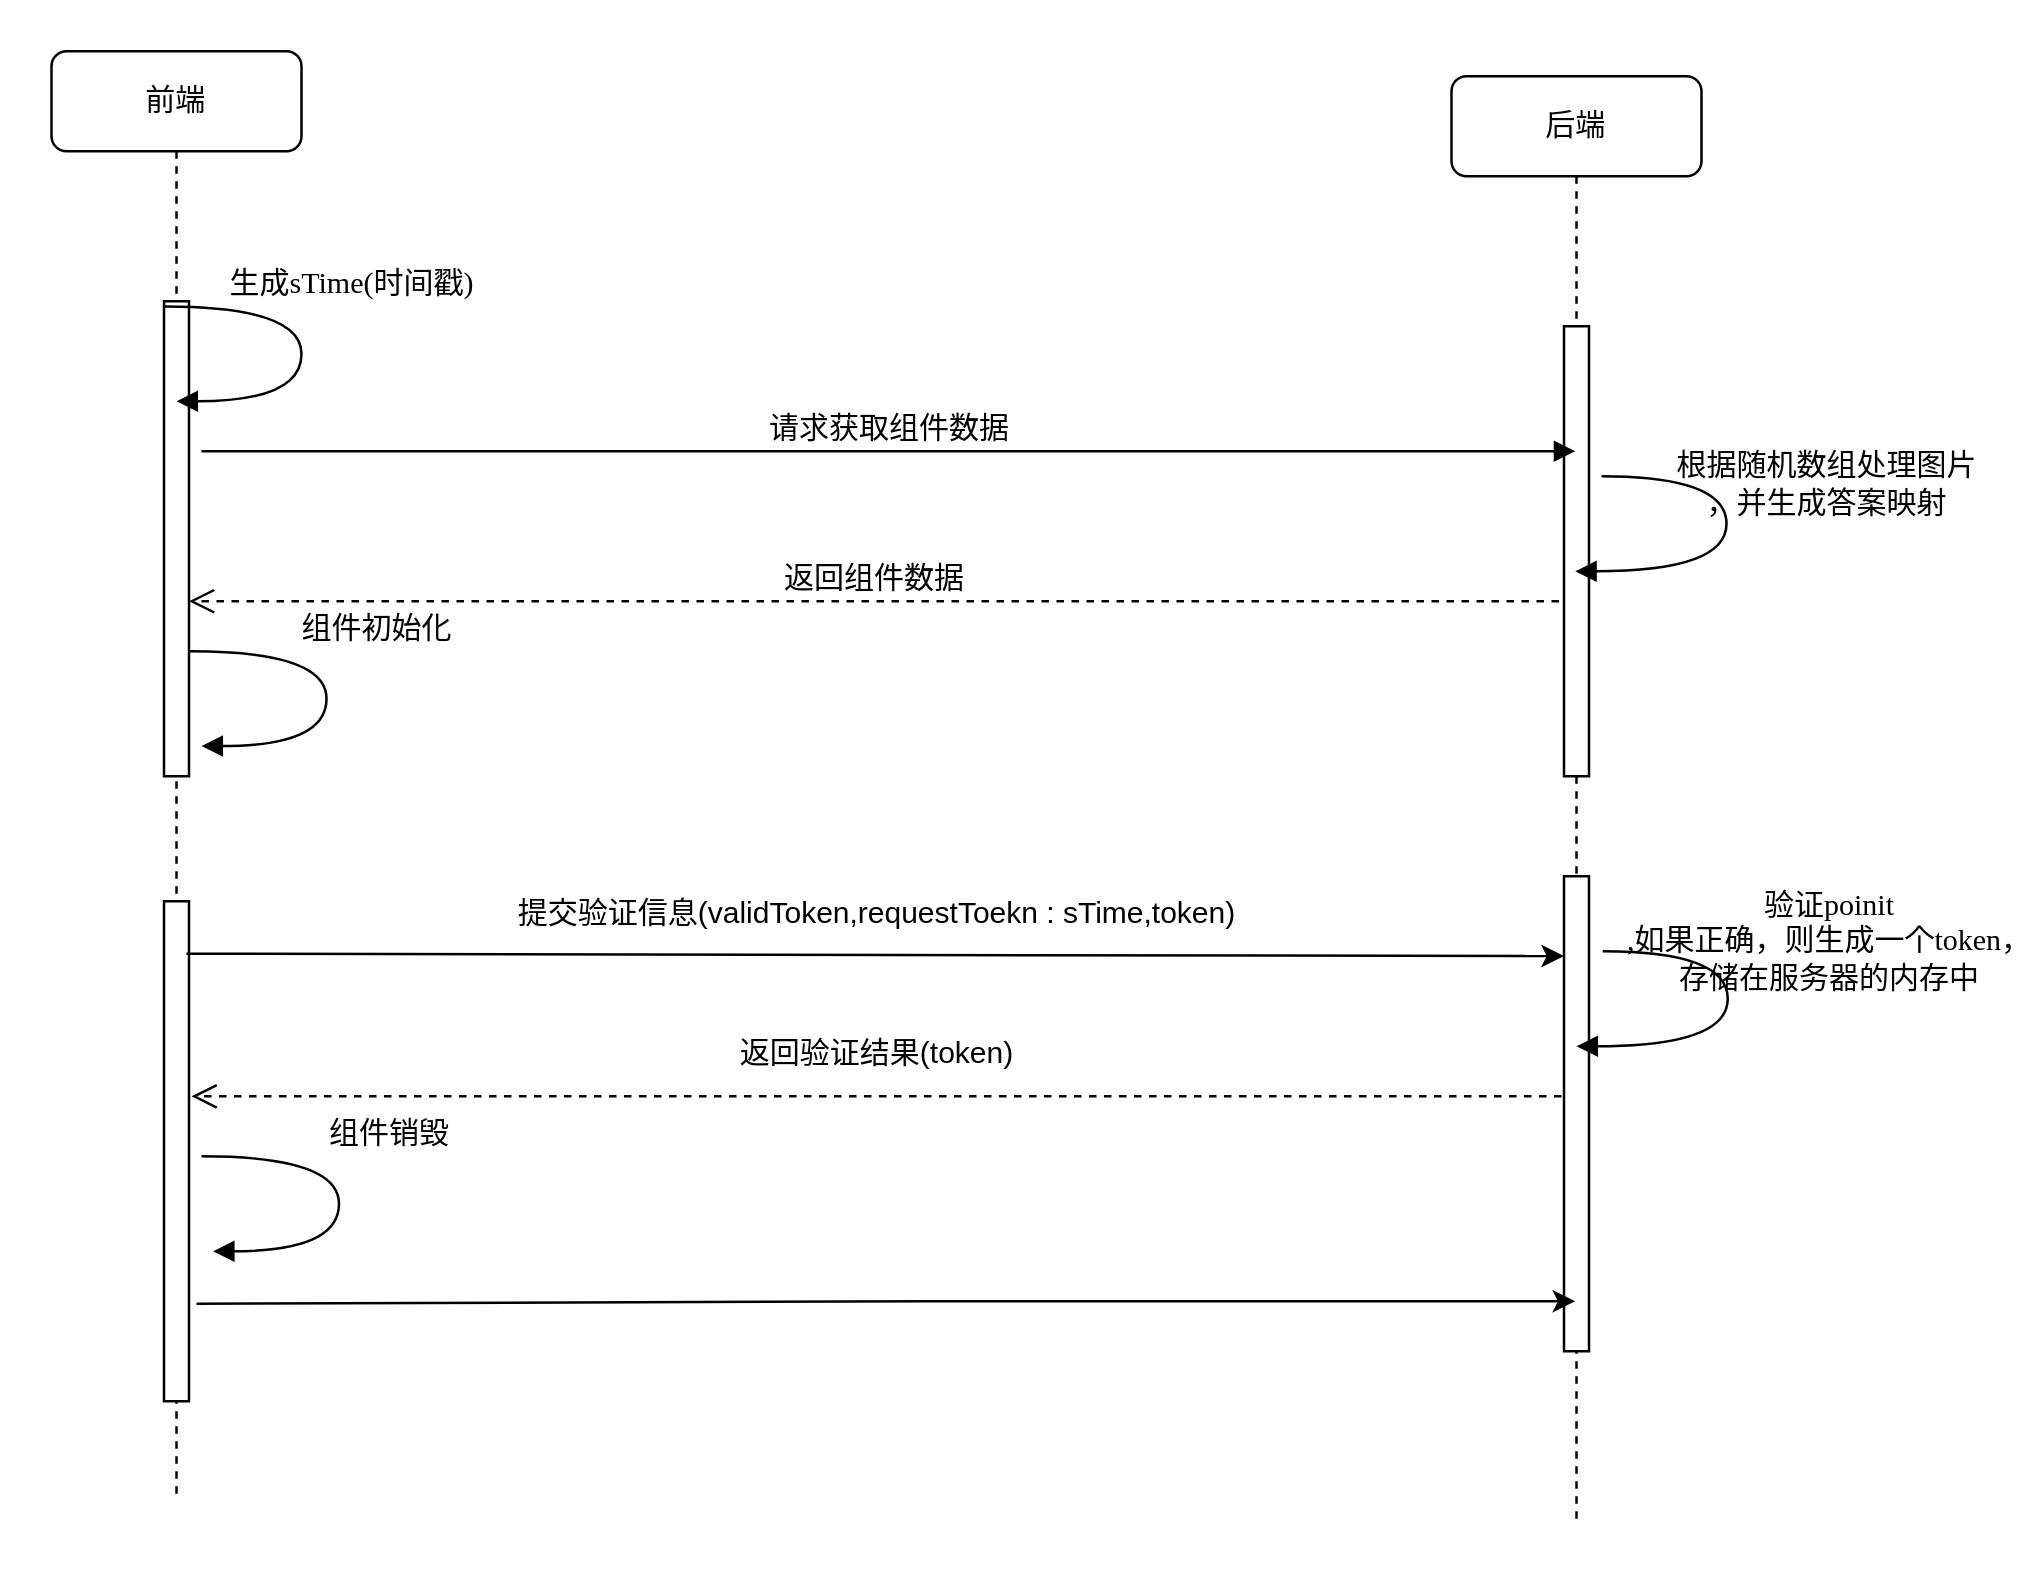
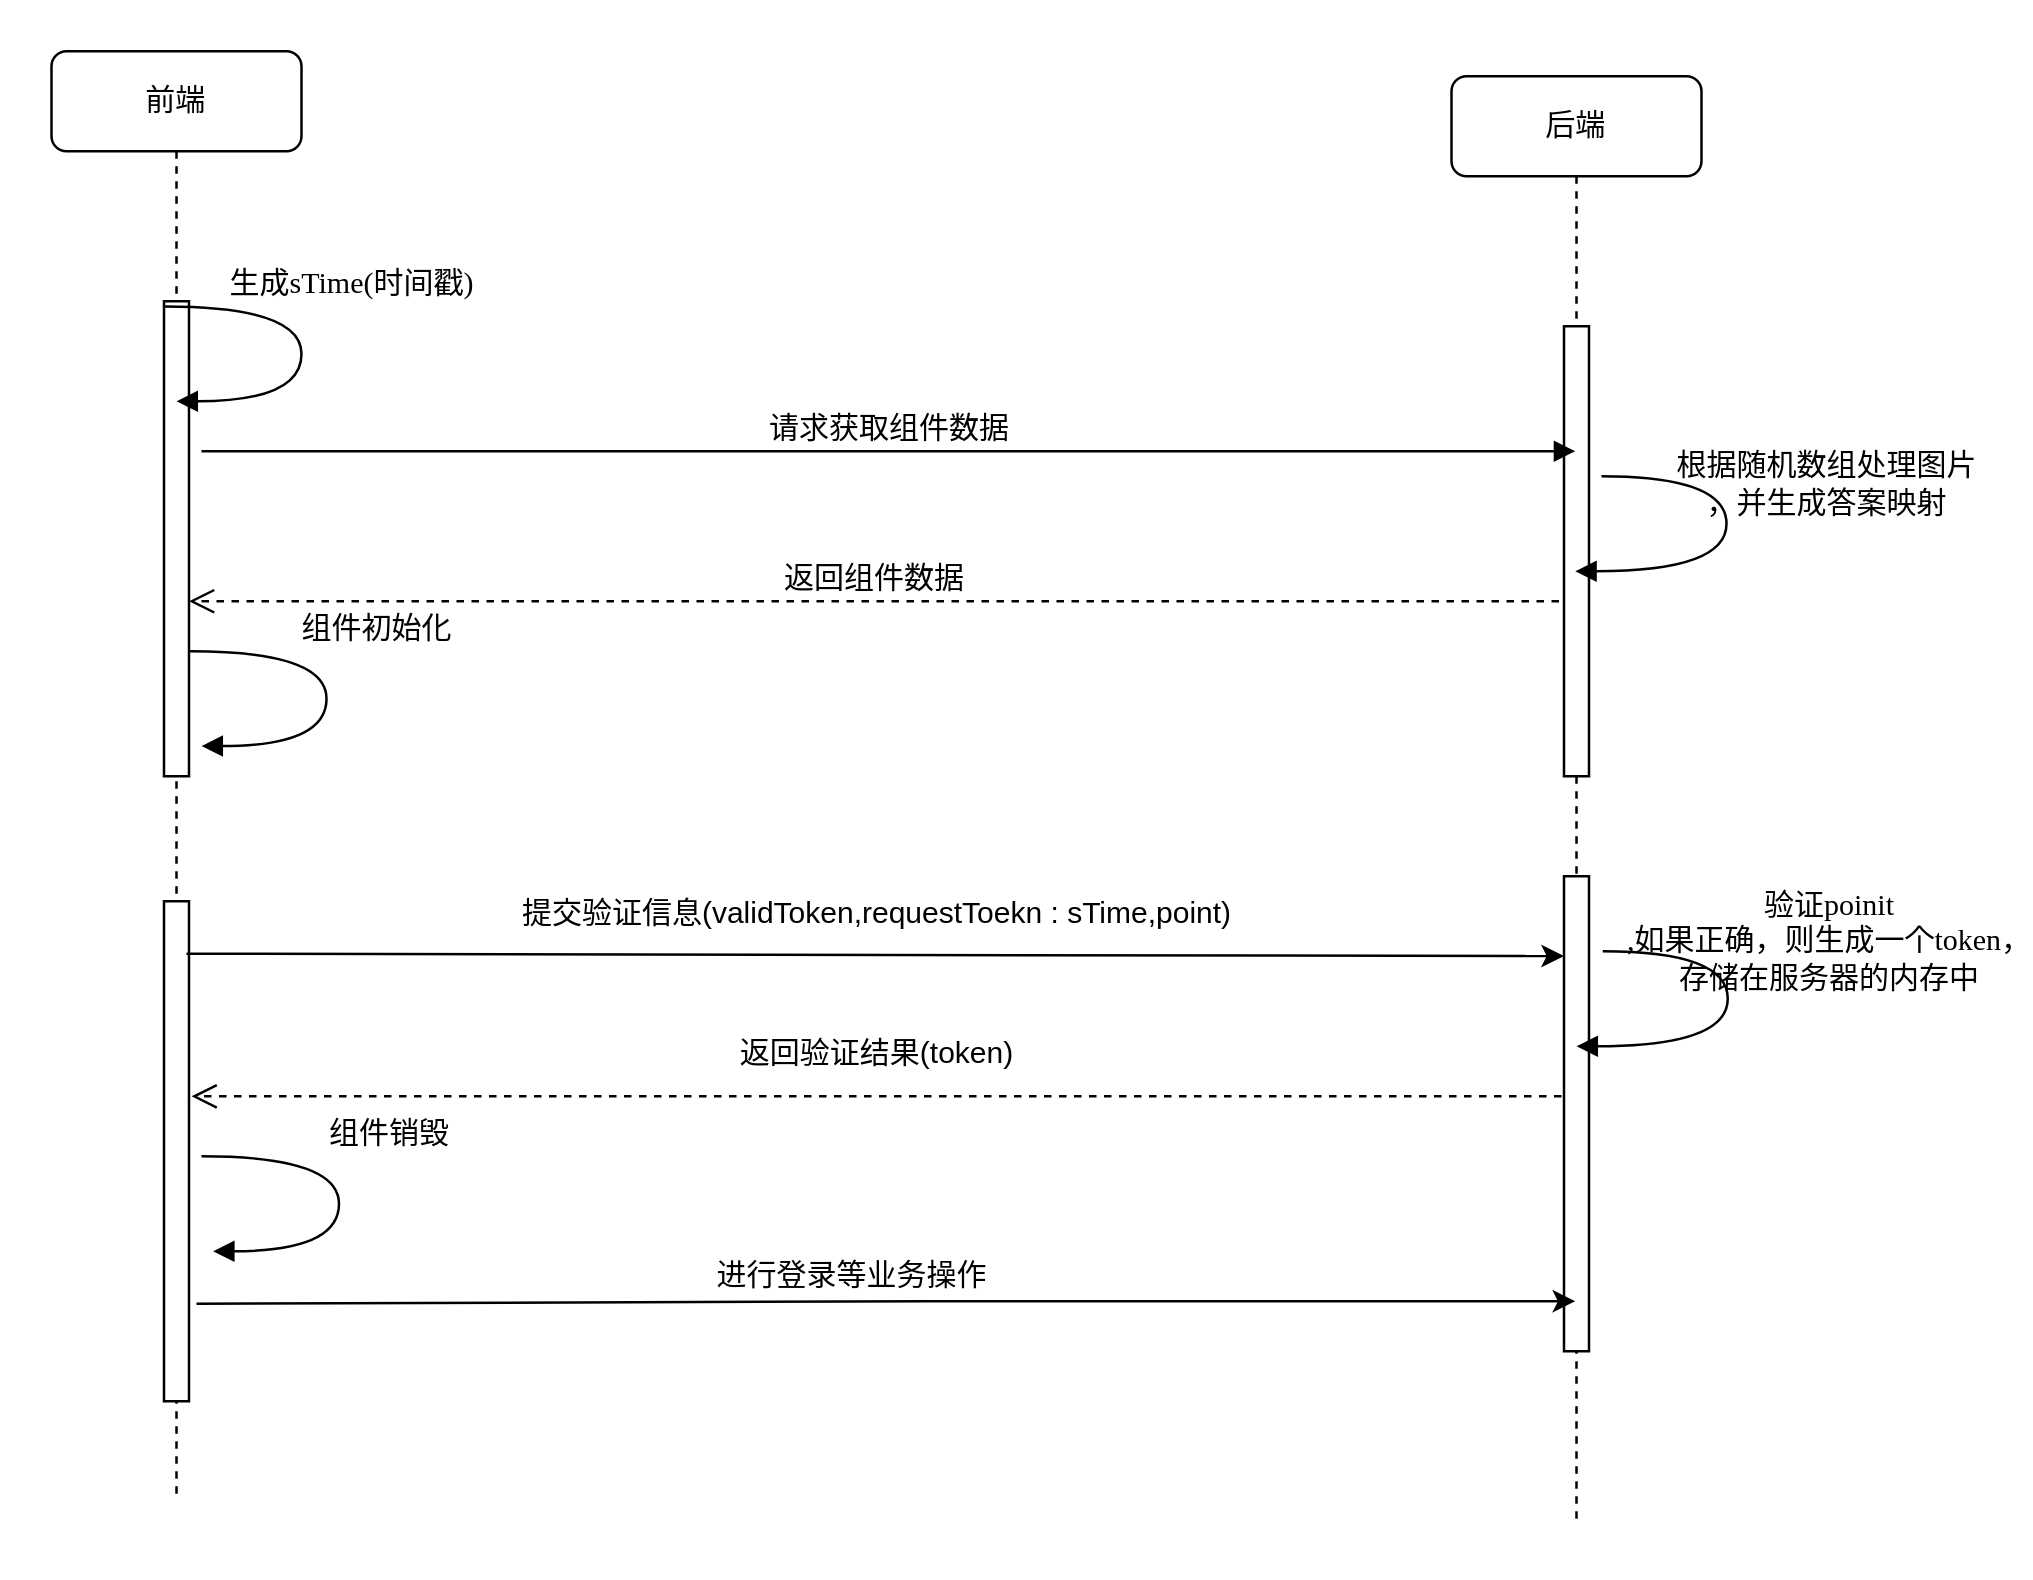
(878, 914) -> (878, 914)
none -> (851, 1276)
